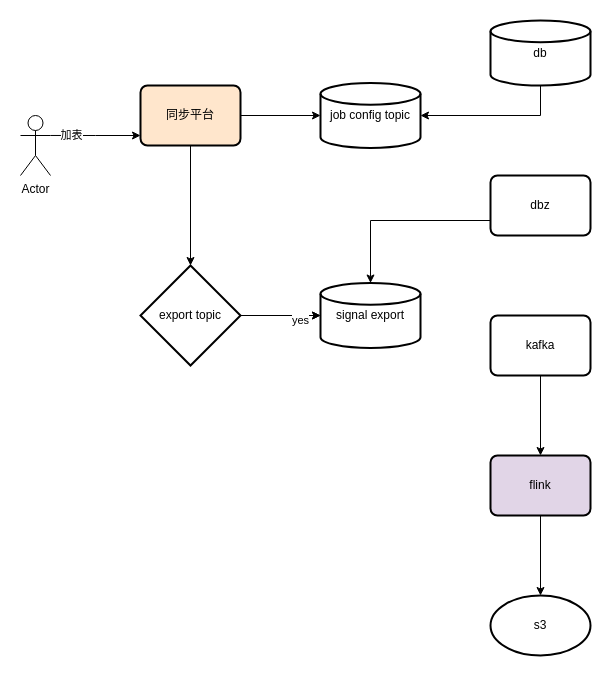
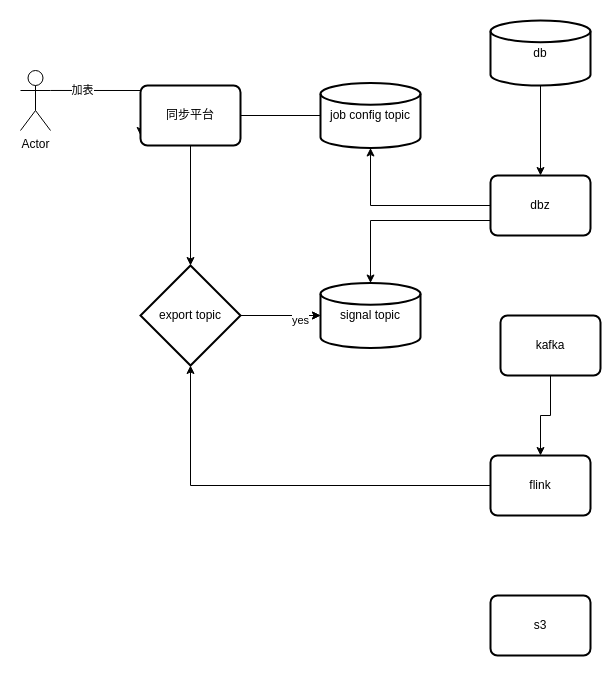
(191, 116) -> (191, 116)
(312, 116) -> (314, 116)
(485, 116) -> (541, 141)
(36, 146) -> (36, 101)
none -> (406, 206)
(371, 316) -> (371, 316)
(541, 346) -> (551, 346)
(541, 486) -> (541, 486)
(541, 552) -> (285, 486)
(541, 626) -> (541, 626)
